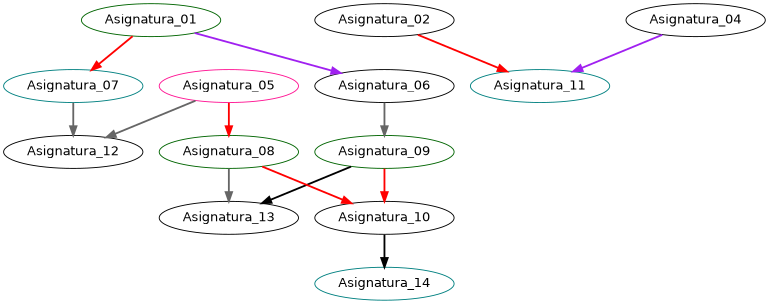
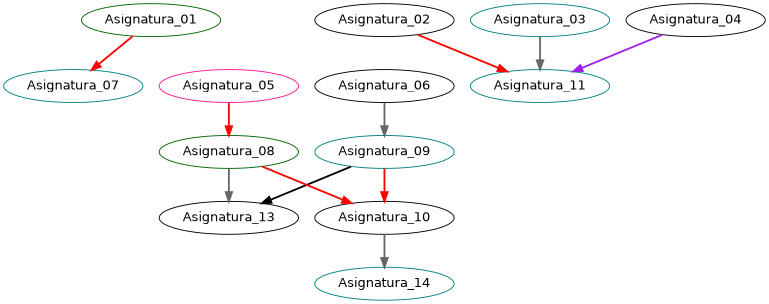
none -> (540, 20)
(263, 52) -> none
(73, 152) -> none
(384, 152) -> (384, 152)
(384, 246) -> (384, 246)
